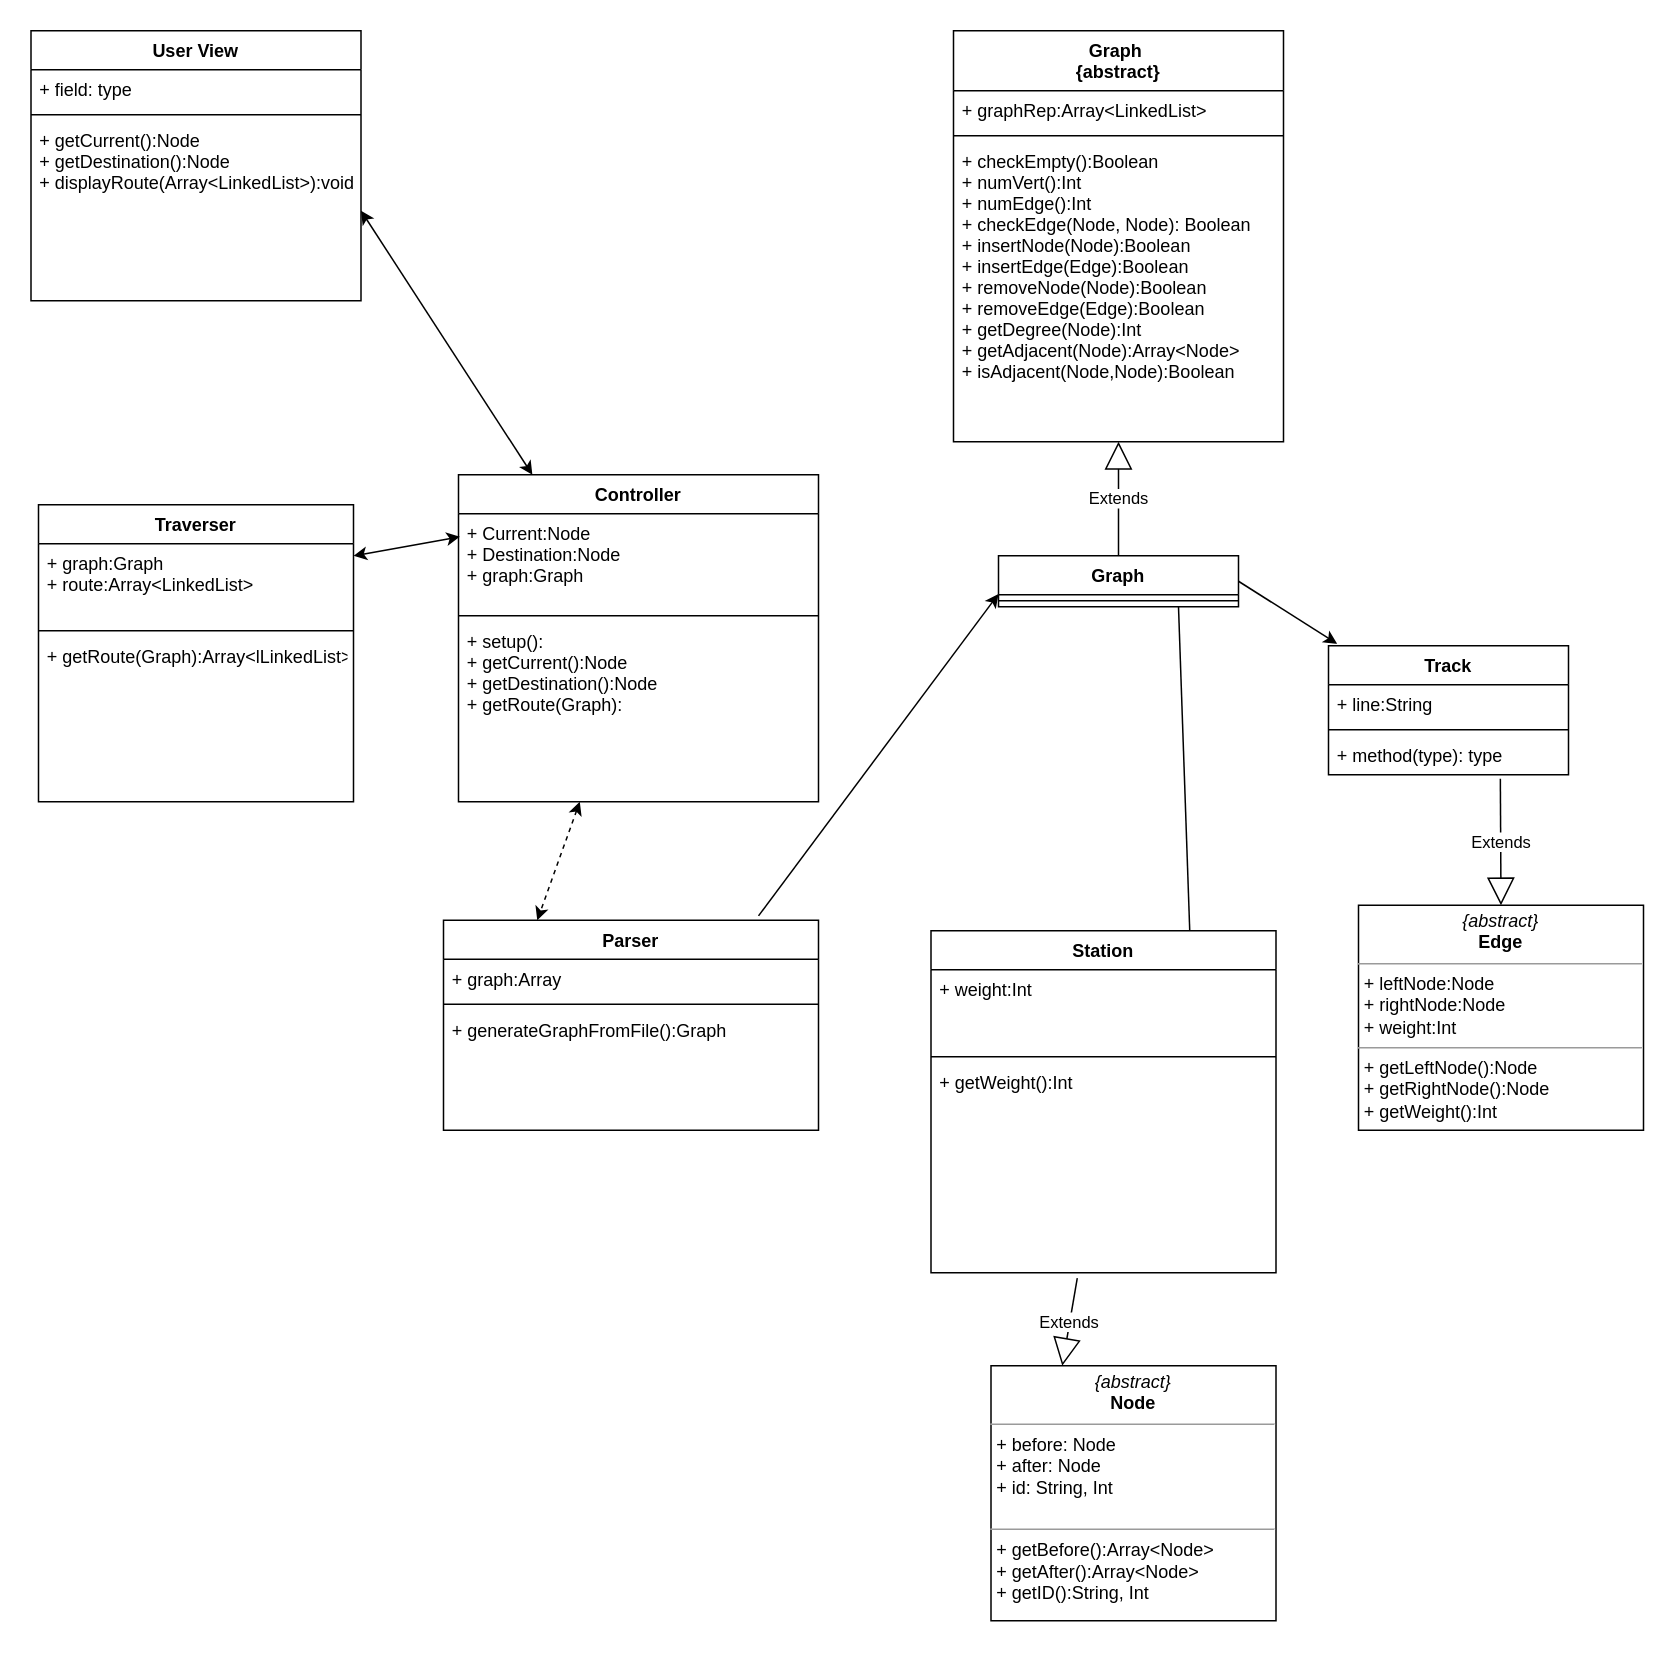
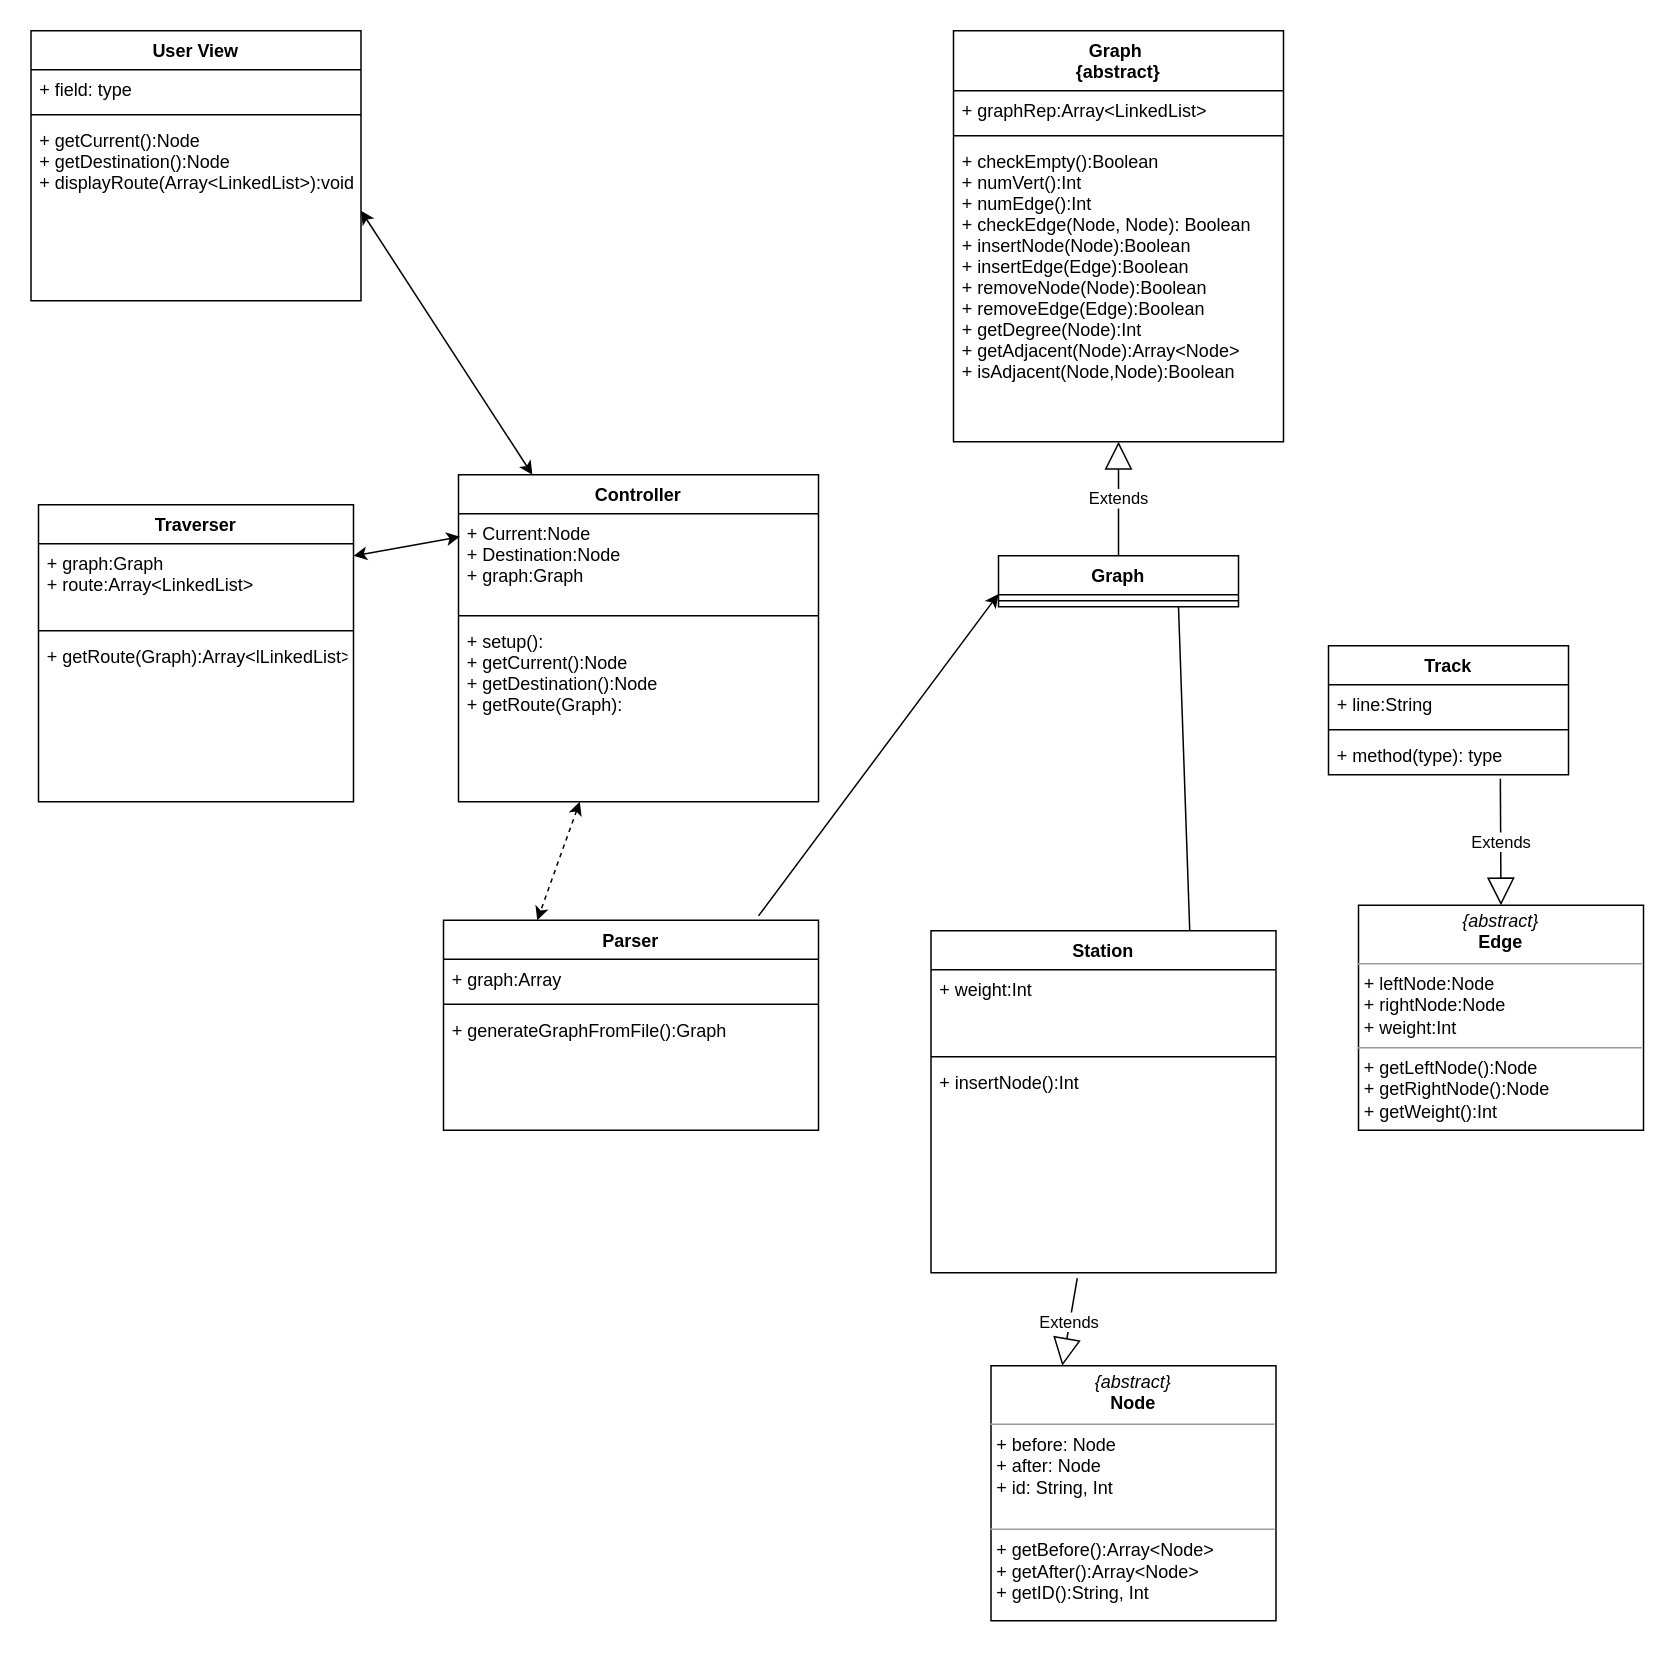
(1283, 610) -> none
(1018, 1083) -> (1023, 1083)
